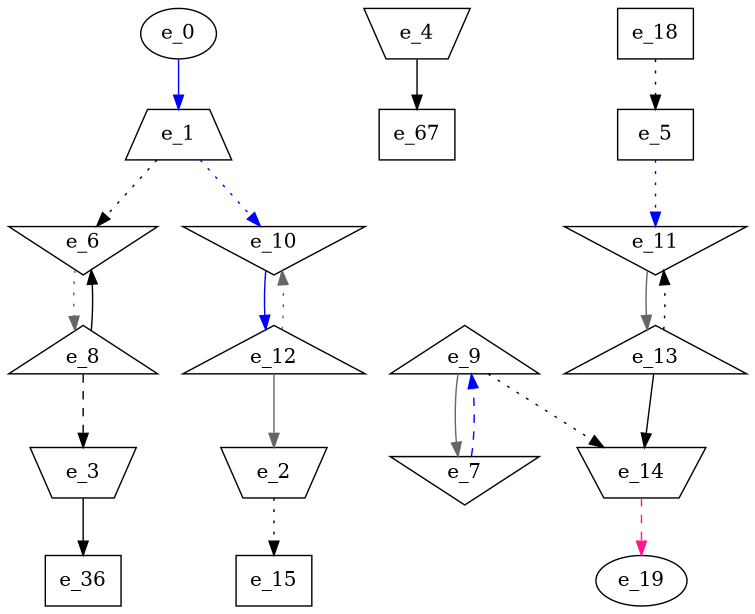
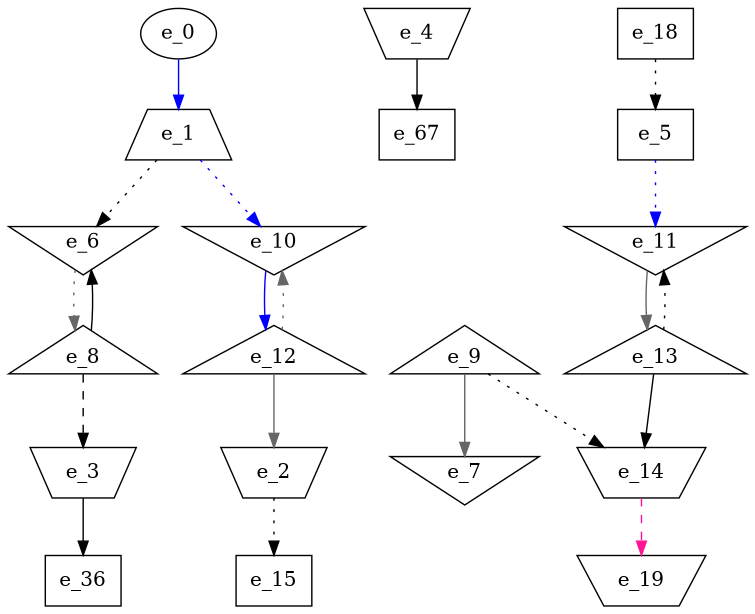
(474, 423) -> none
(641, 581) -> (641, 581)
